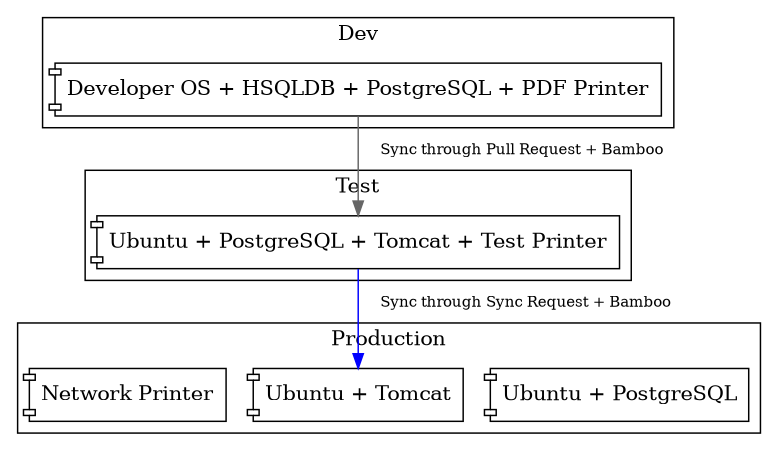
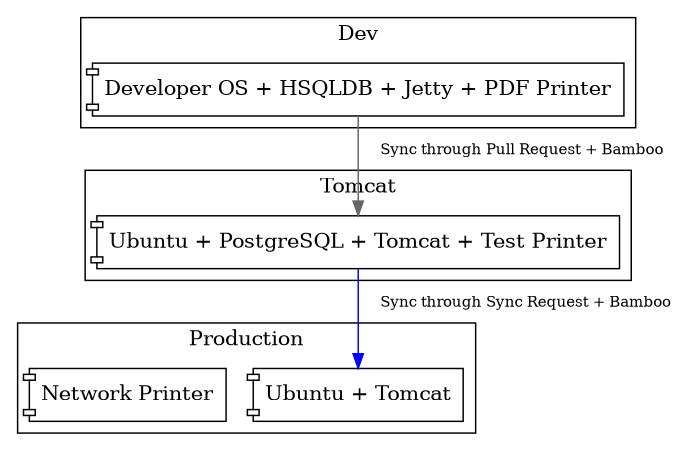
(358, 90) -> (358, 90)
(358, 187) -> (358, 187)
(620, 395) -> none
